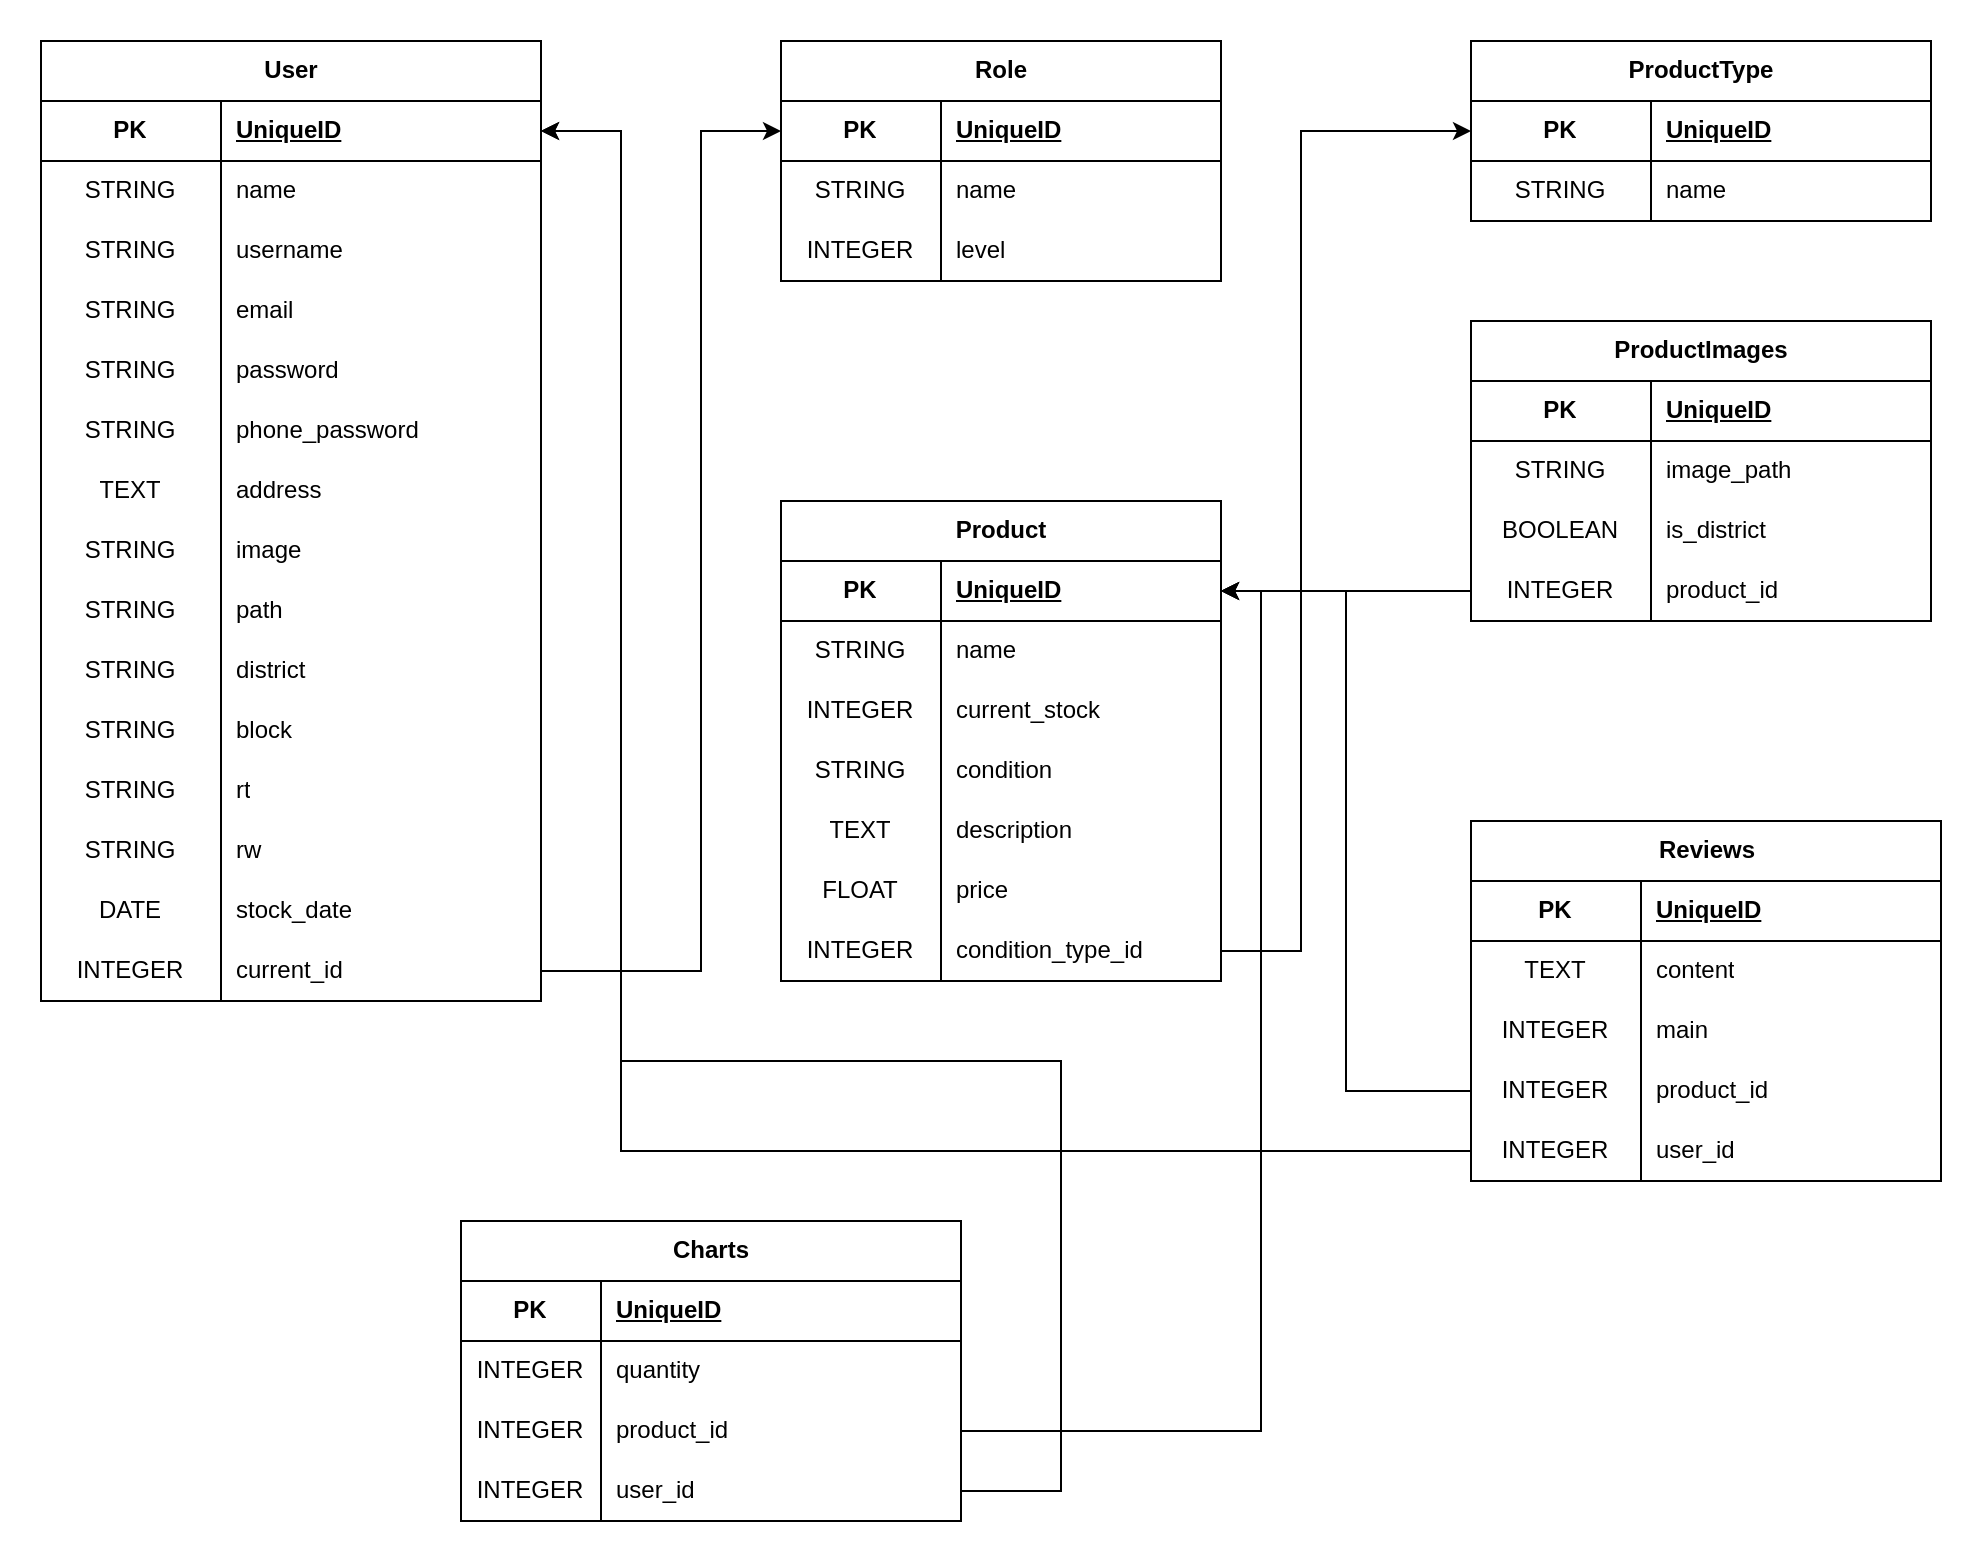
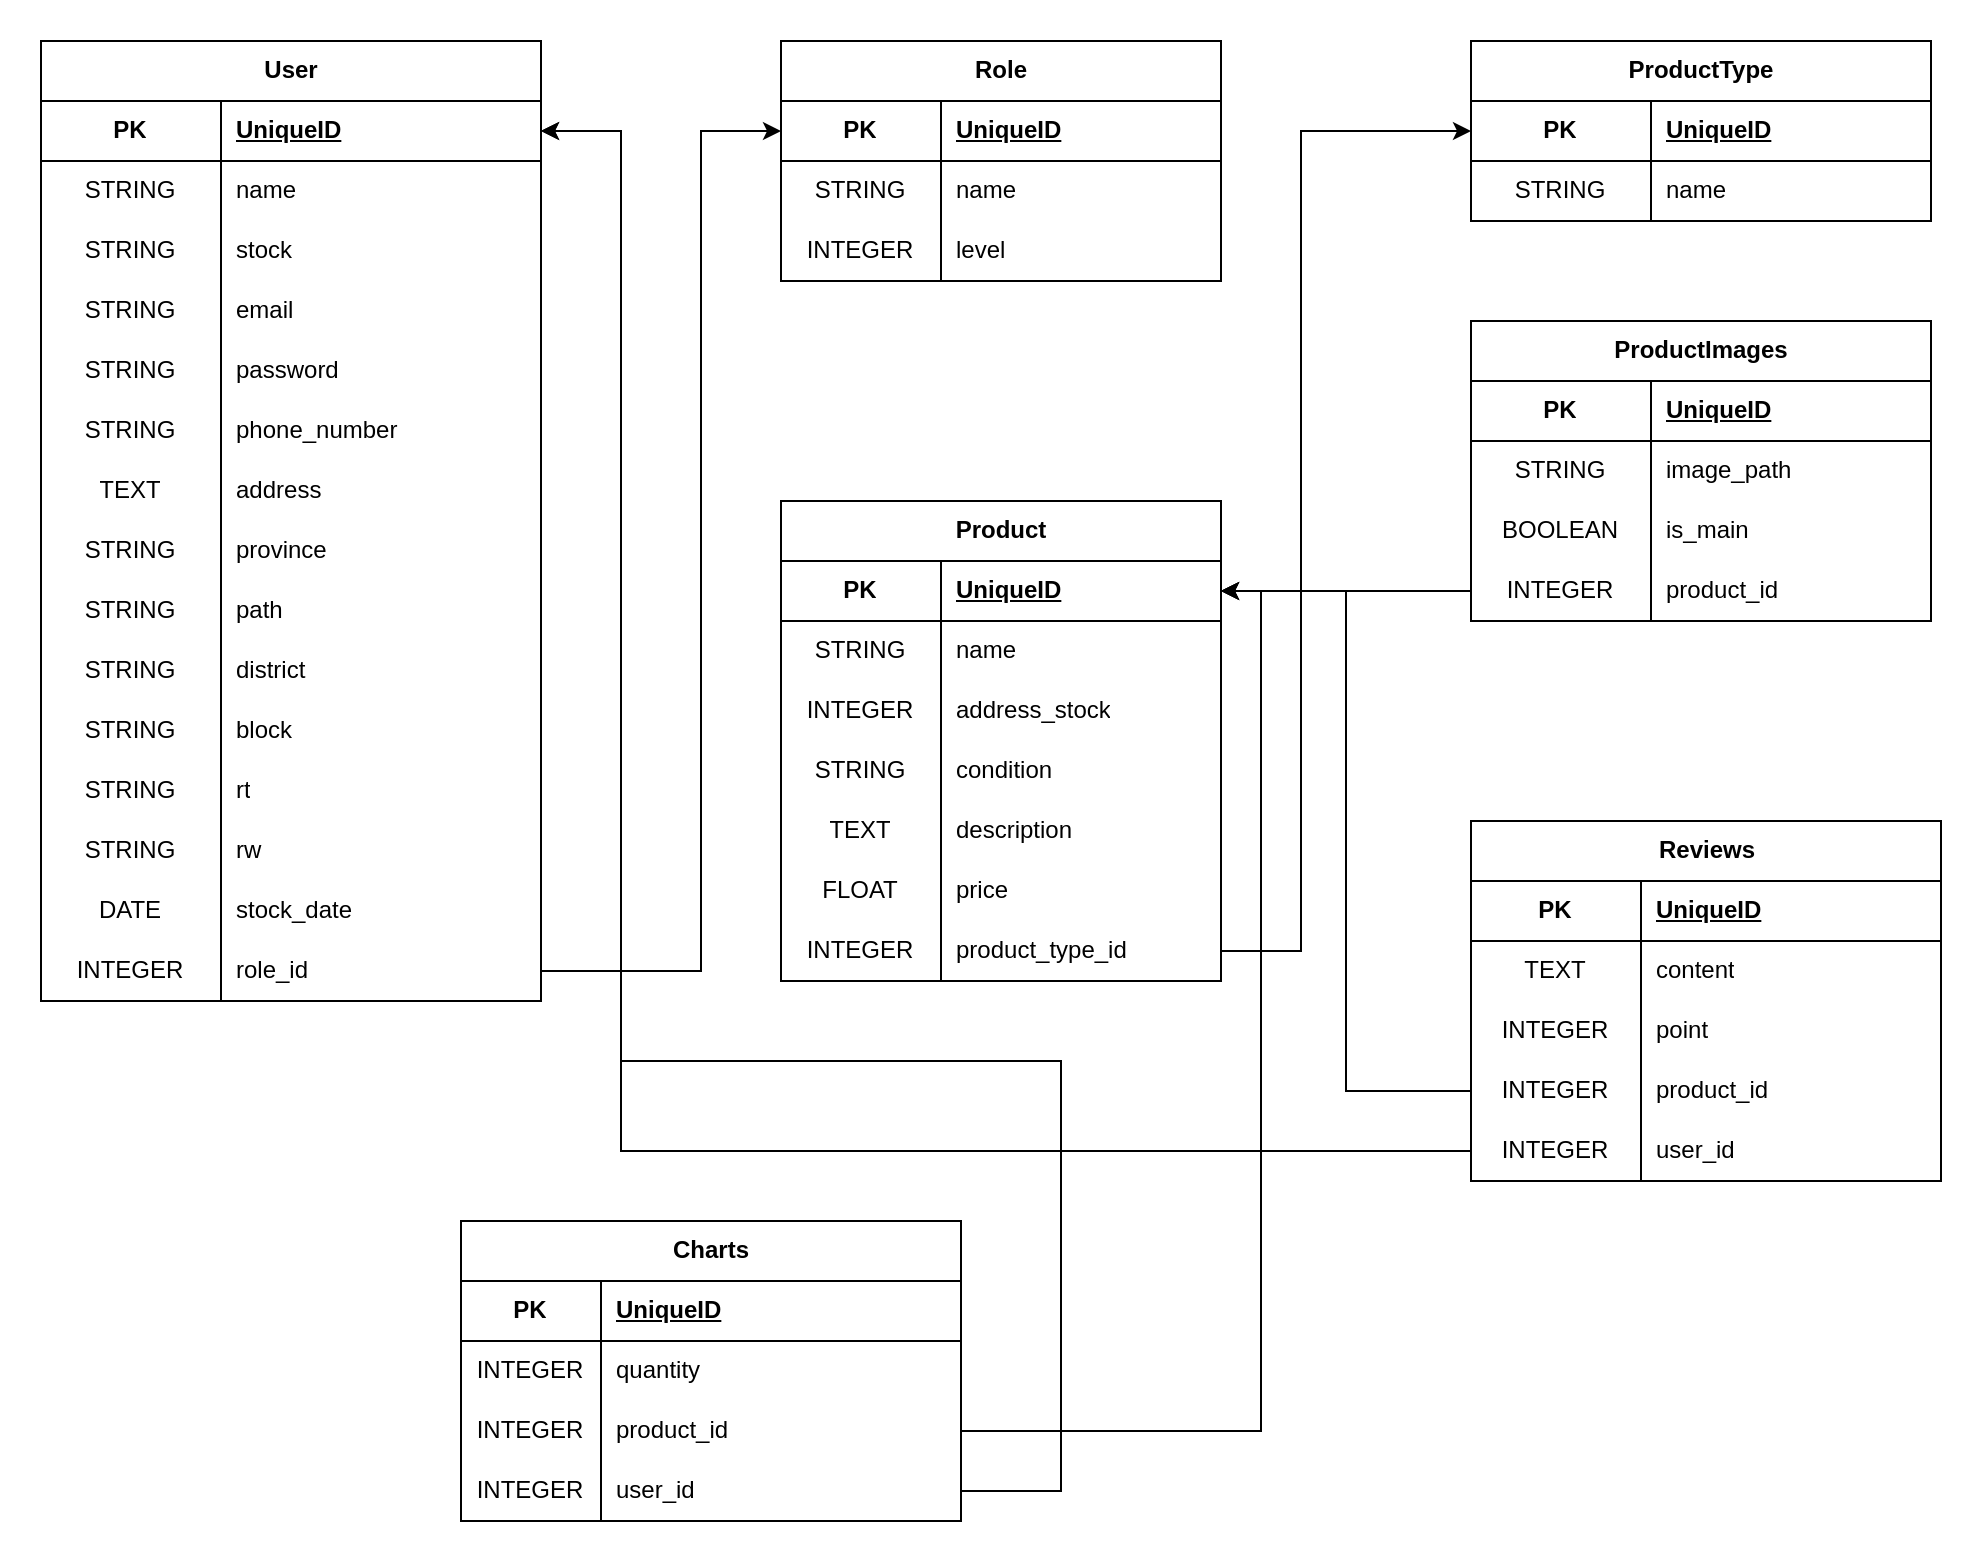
(291, 251) -> (271, 251)
(331, 431) -> (318, 431)
(1732, 531) -> (1708, 531)
(267, 551) -> (288, 551)
(1044, 711) -> (1044, 711)
(1062, 951) -> (1055, 951)
(301, 971) -> (278, 971)
(1681, 1031) -> (1687, 1031)
